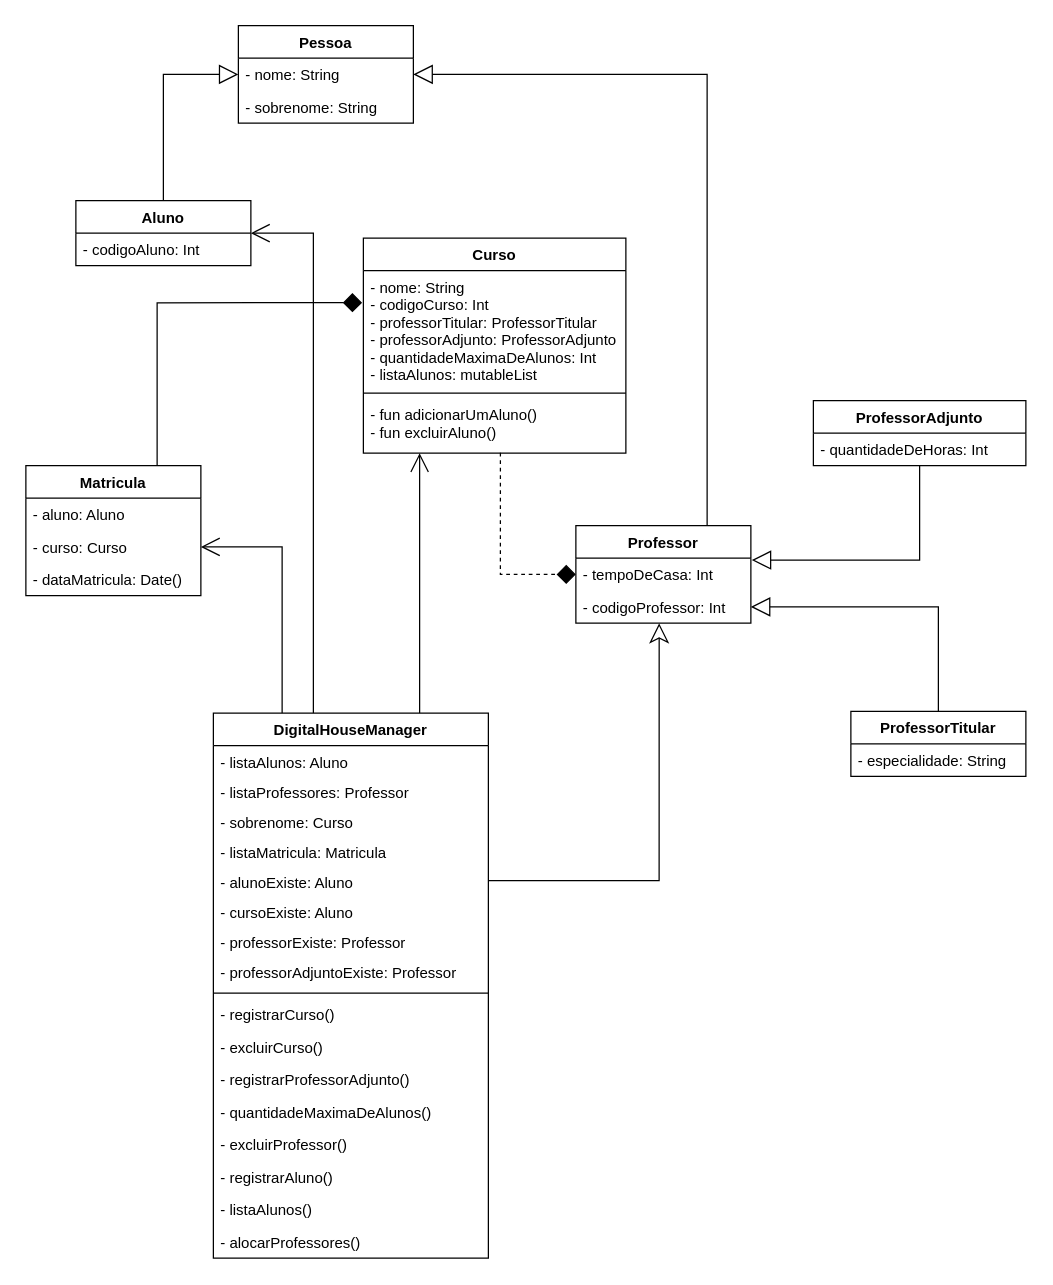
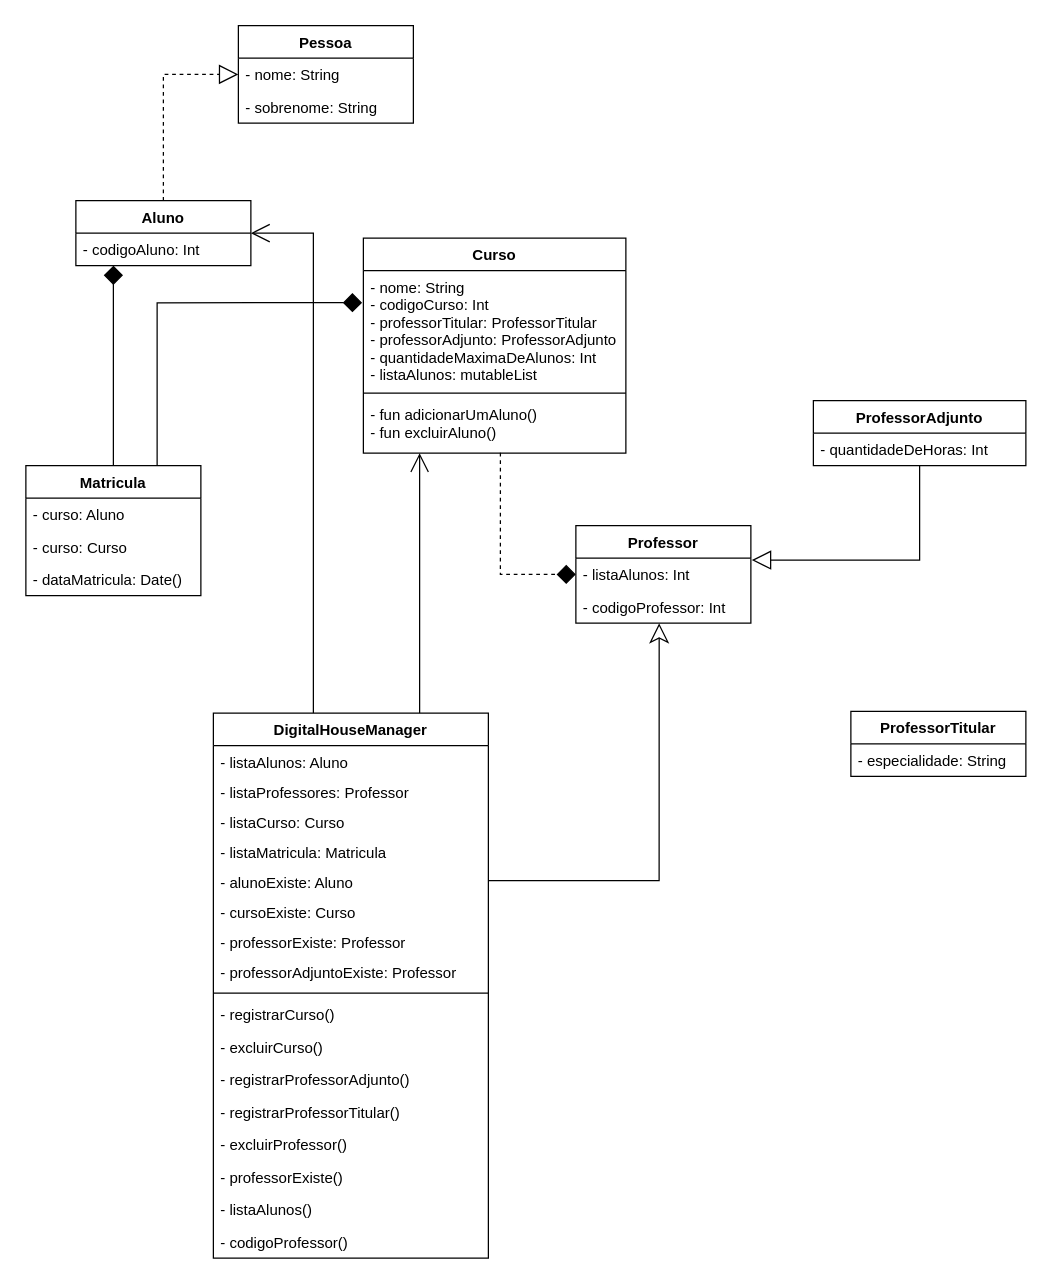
(163, 108) -> (163, 108)
(707, 161) -> none
none -> (113, 373)
(82, 515) -> (84, 515)
(652, 575) -> (646, 575)
(282, 591) -> none
(905, 607) -> none
(290, 823) -> (290, 823)
(294, 913) -> (296, 913)
(330, 1113) -> (334, 1113)
(290, 1178) -> (296, 1178)
(304, 1243) -> (296, 1243)
